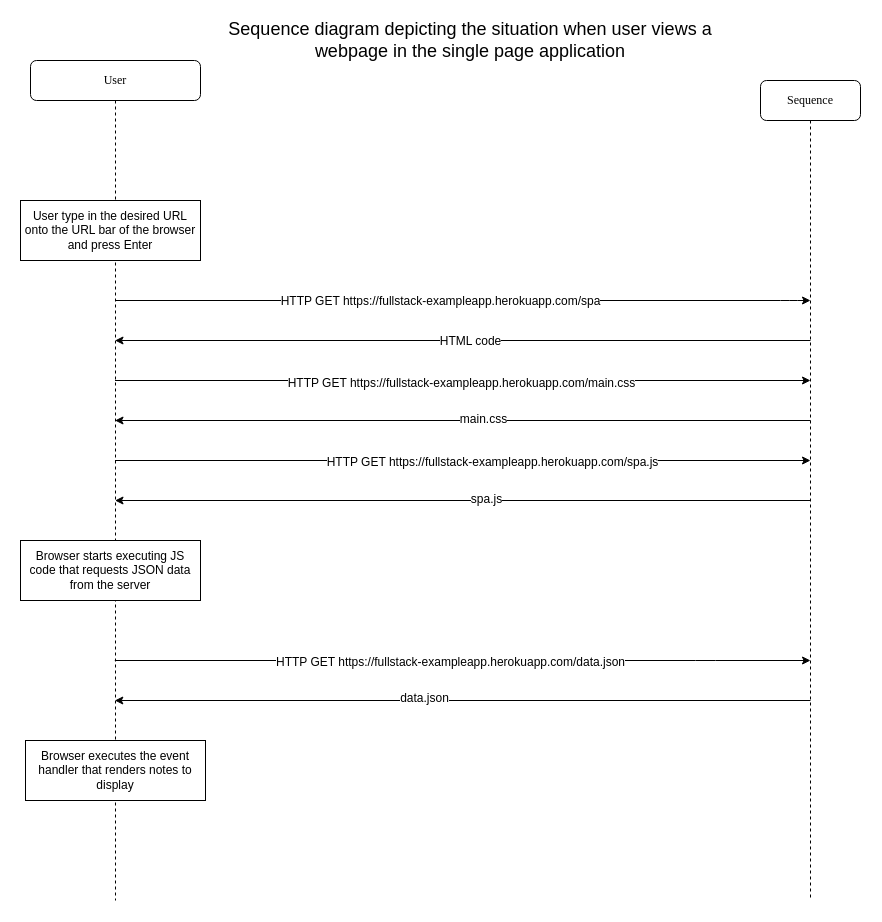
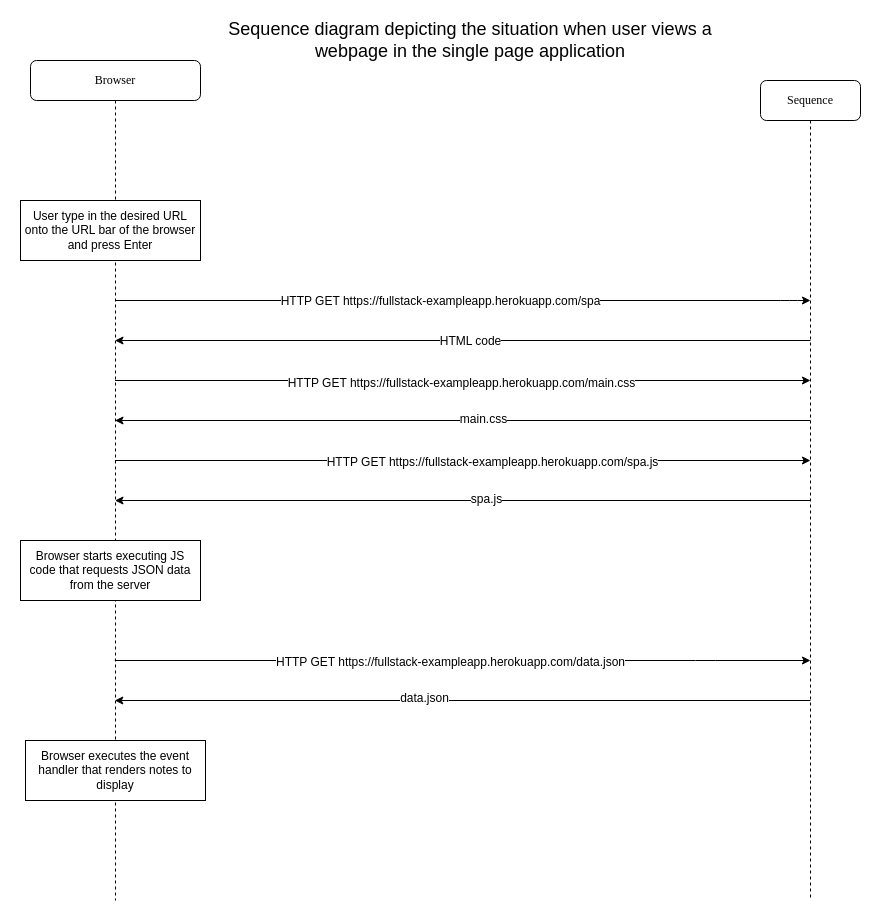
(116, 81) -> (116, 81)
